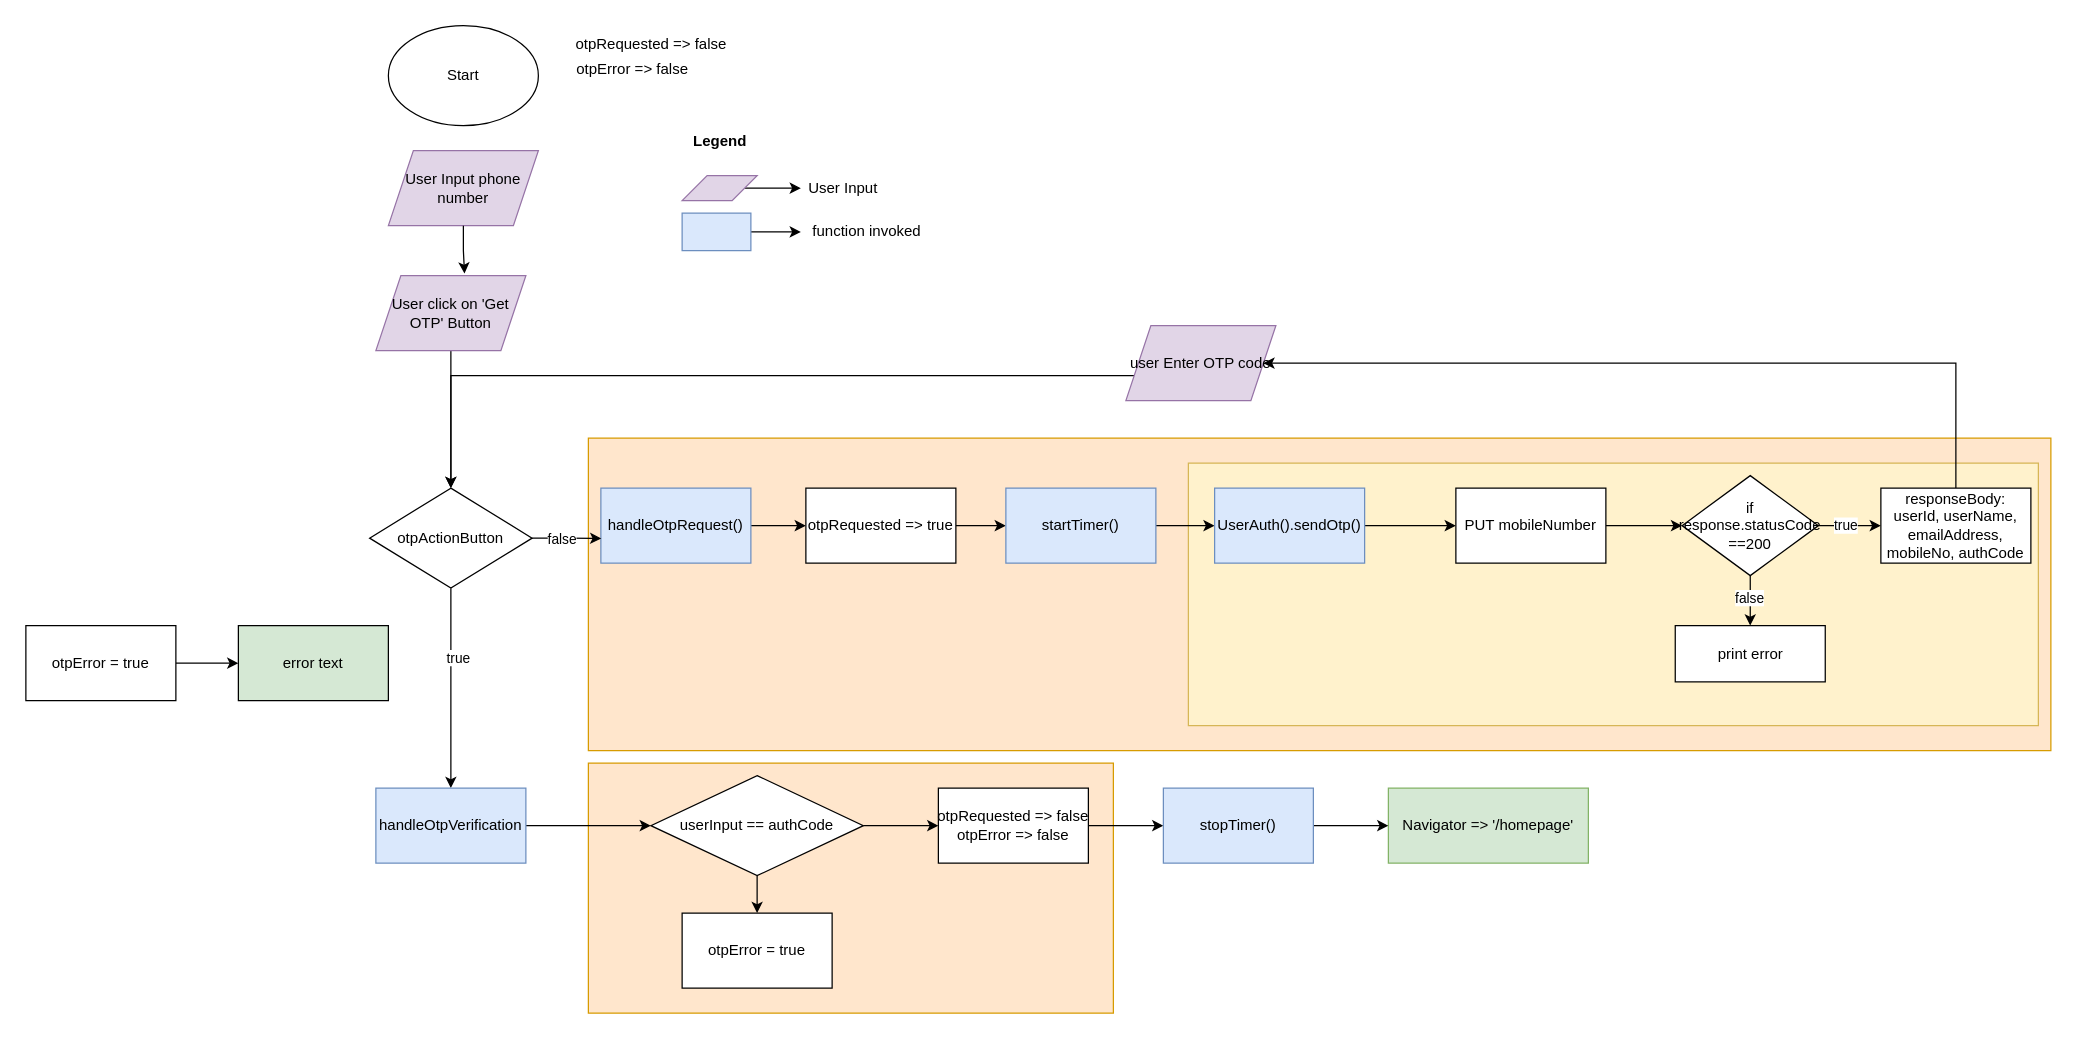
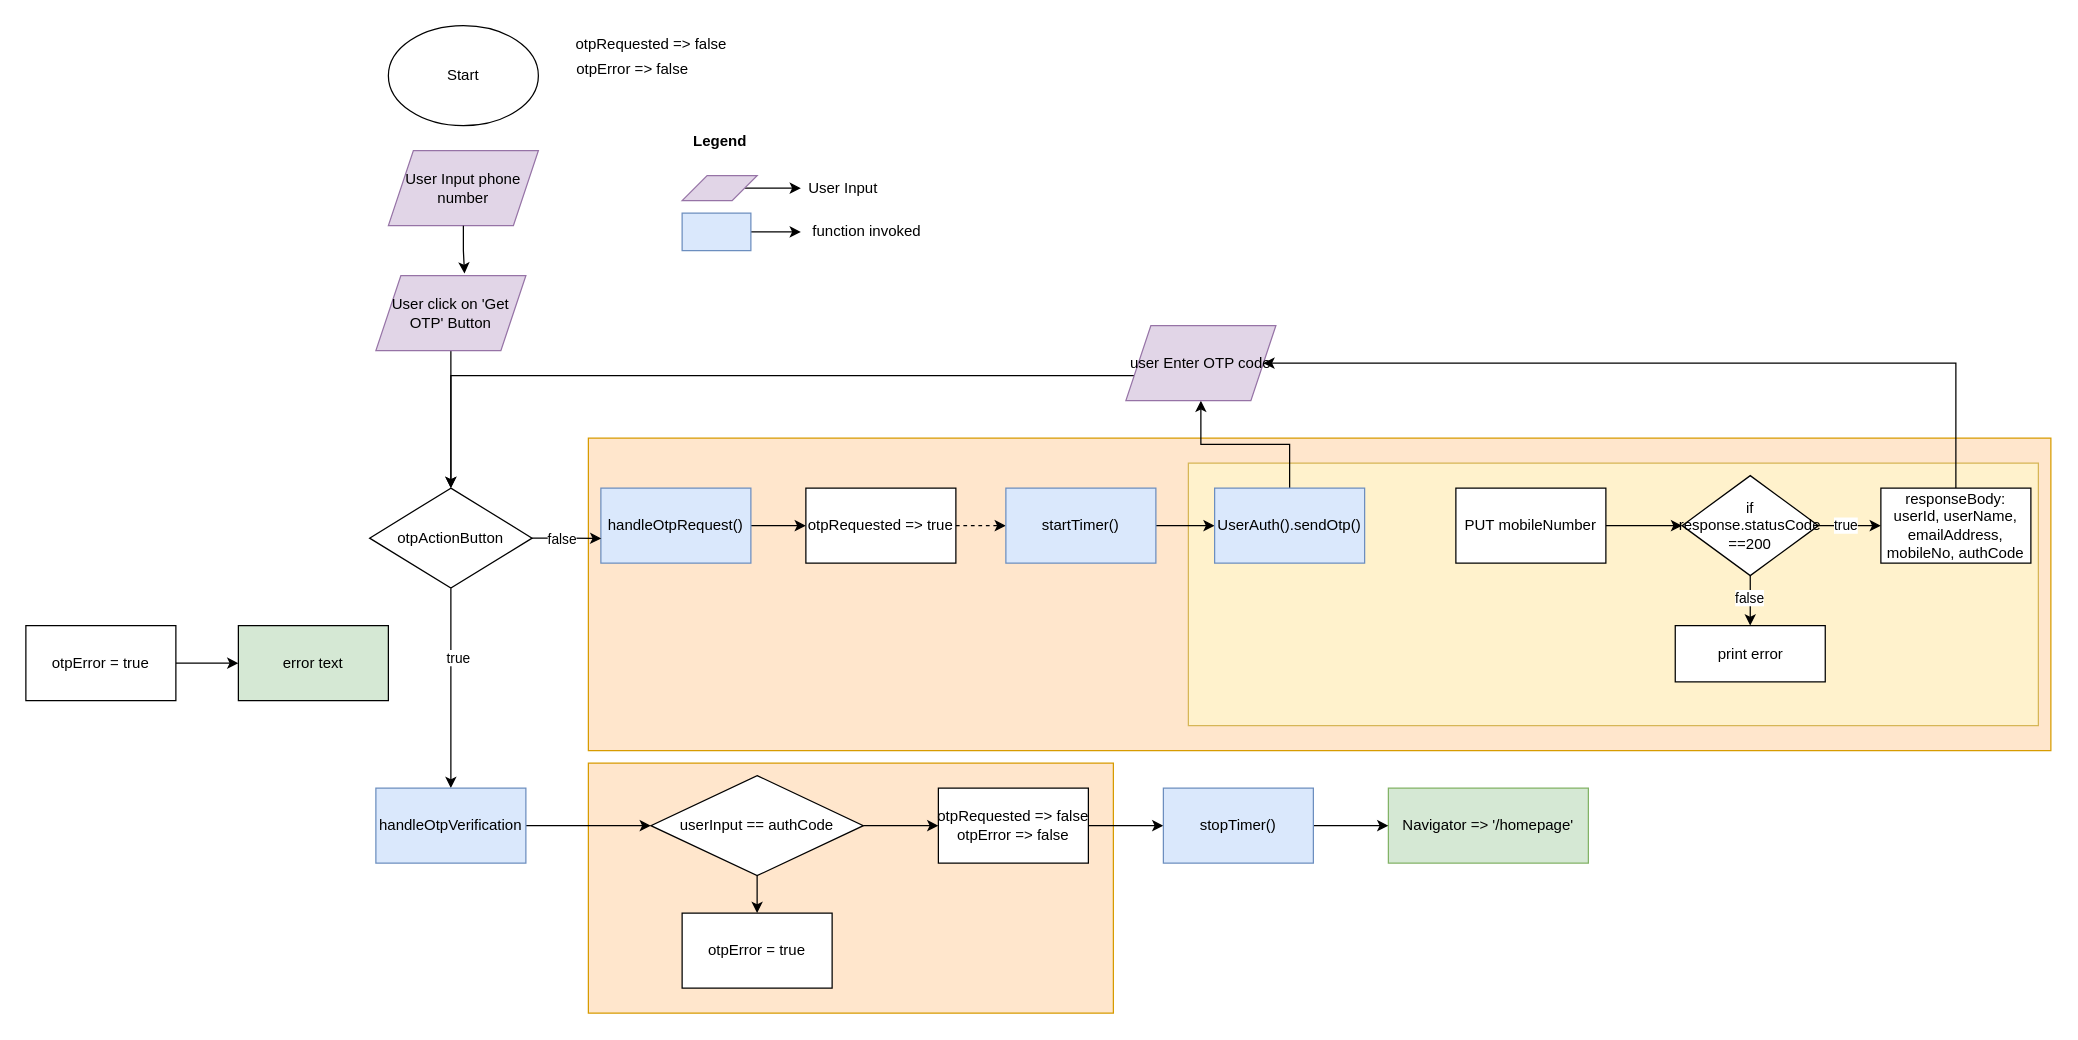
(976, 526) -> (976, 526)
(1406, 526) -> (1249, 444)
